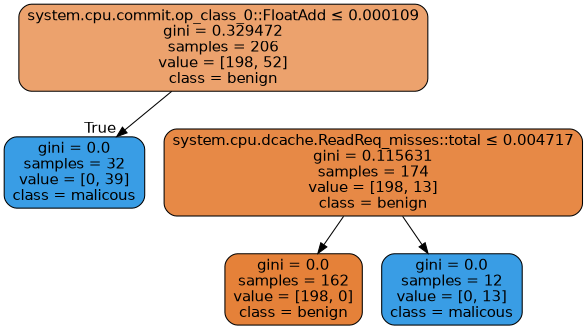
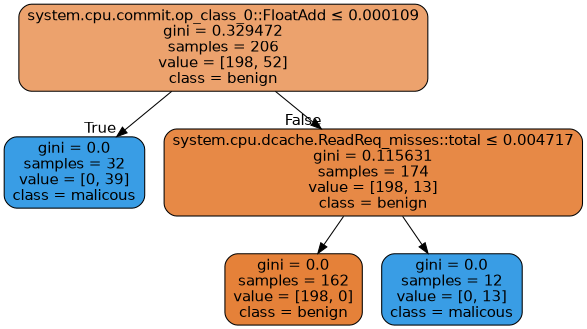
none -> (294, 107)
